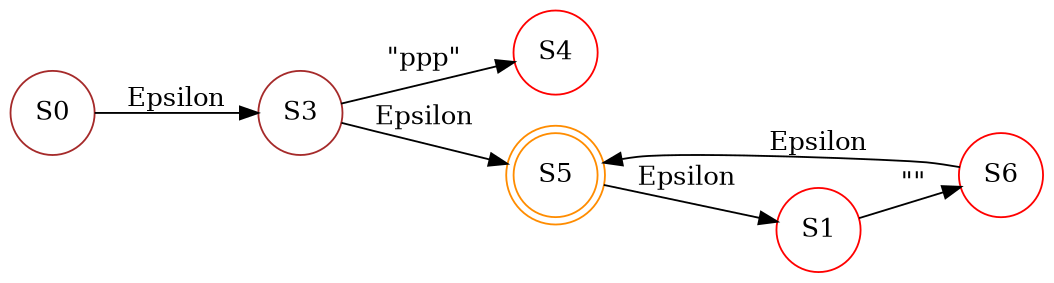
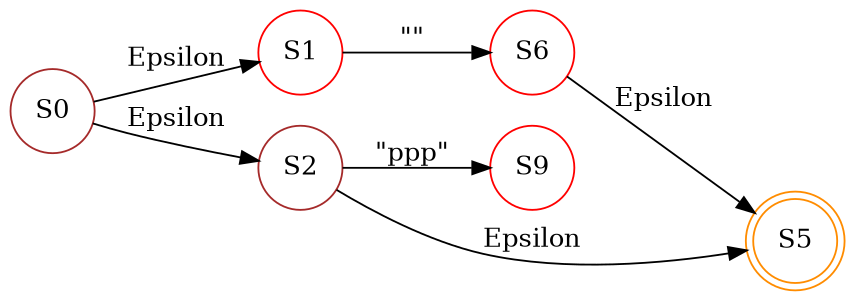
(556, 53) -> (532, 168)
(300, 113) -> (300, 168)
(682, 201) -> (167, 84)
